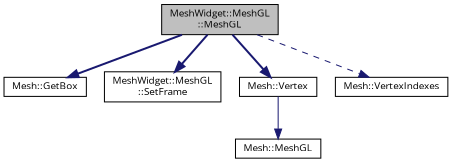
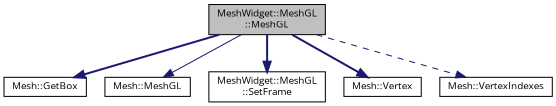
(278, 113) -> (207, 54)
